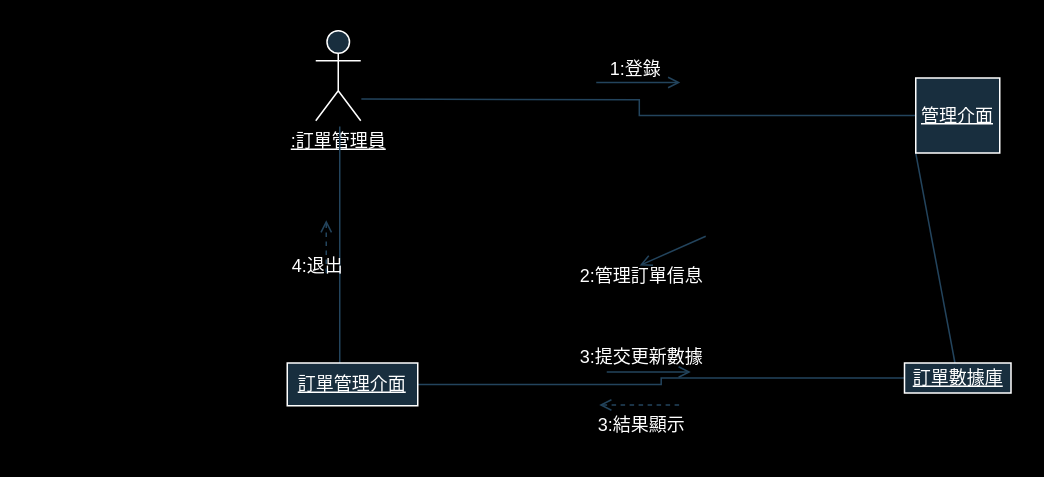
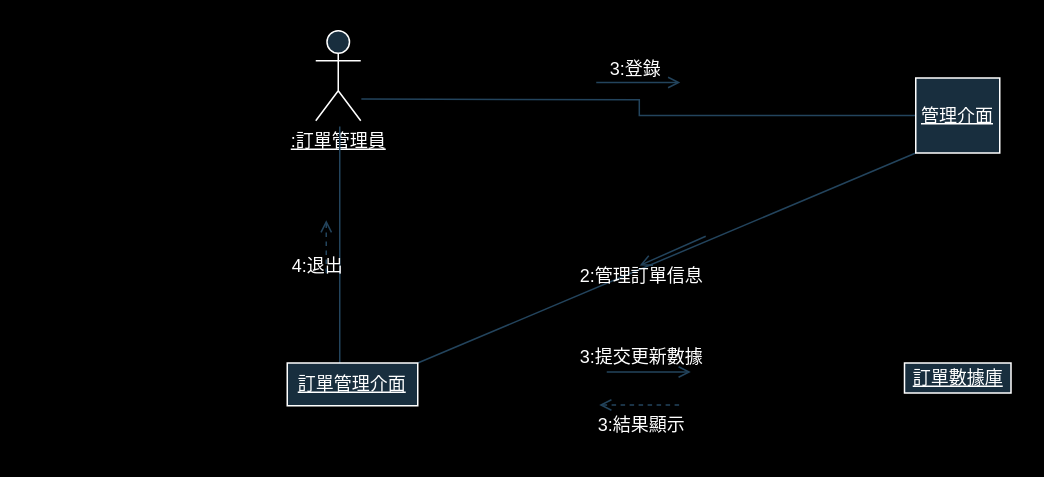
(636, 70) -> (636, 70)
(935, 258) -> (667, 258)
(661, 381) -> none
